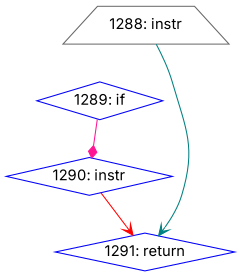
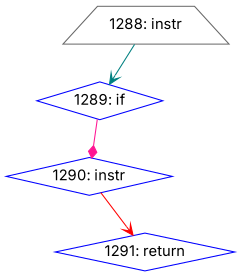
(187, 135) -> (125, 60)
